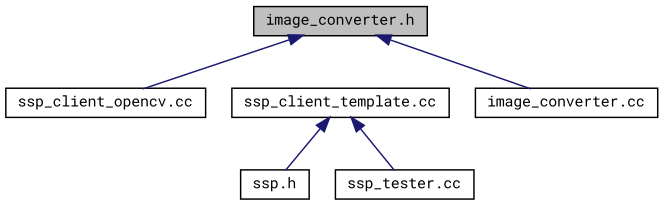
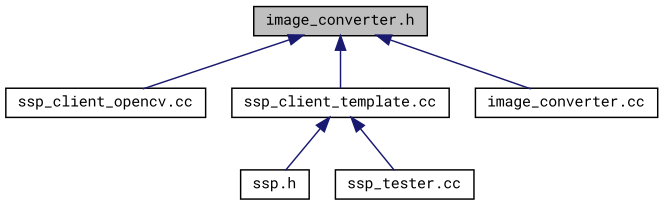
none -> (341, 70)
